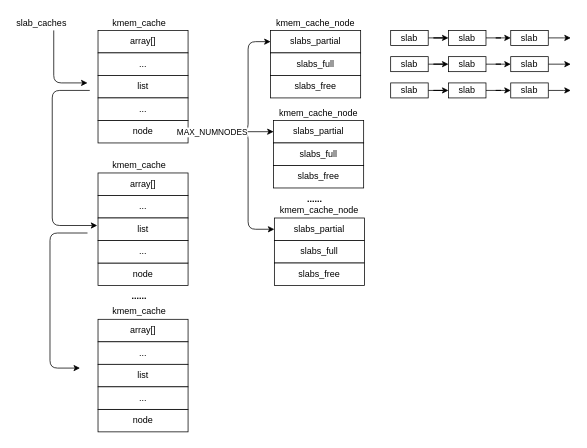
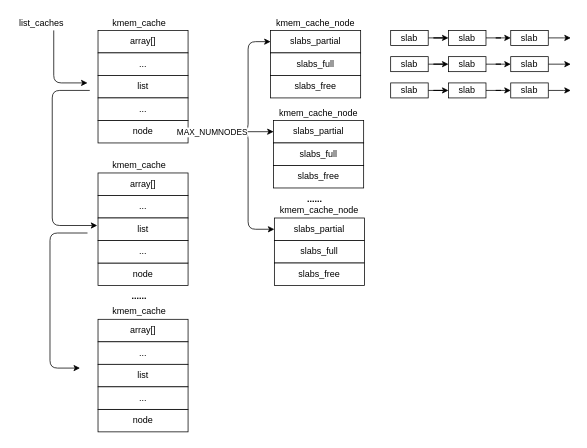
(42, 23) -> (42, 23)
